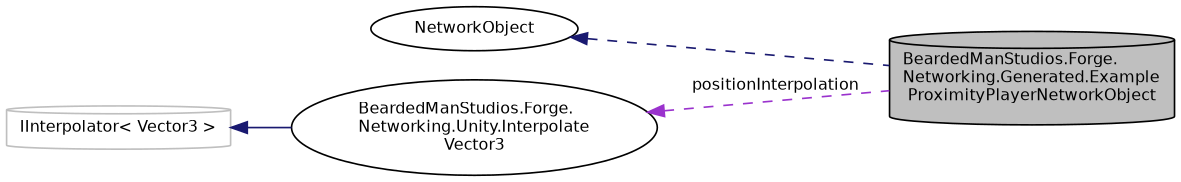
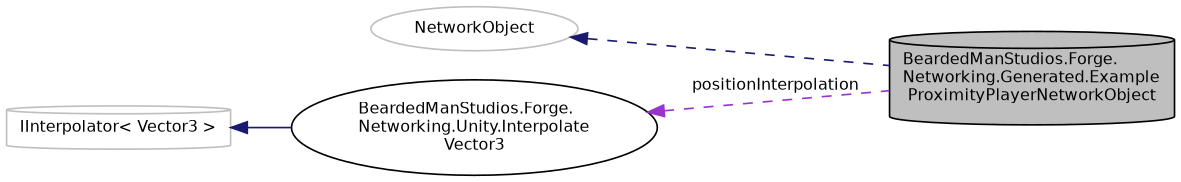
(474, 29) -> (474, 29)
